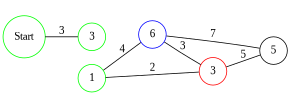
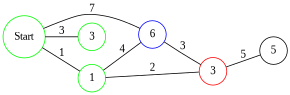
(213, 42) -> (92, 14)
none -> (61, 59)
